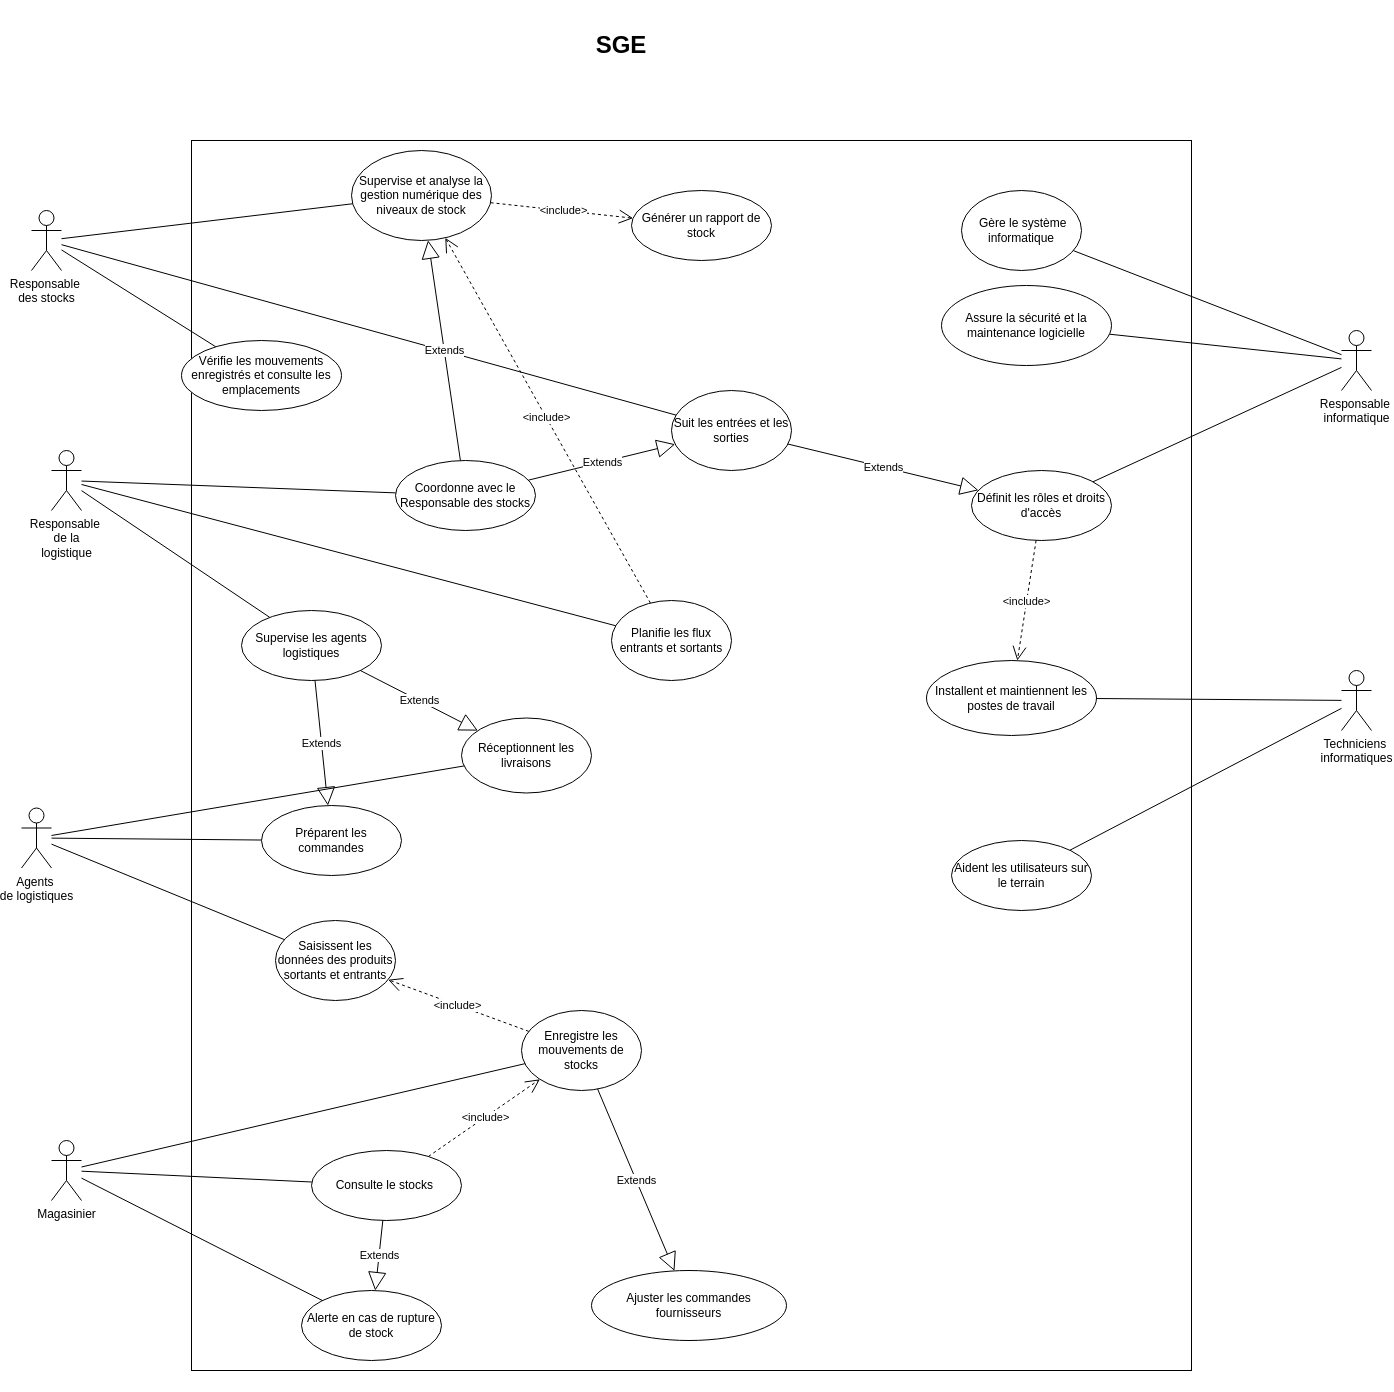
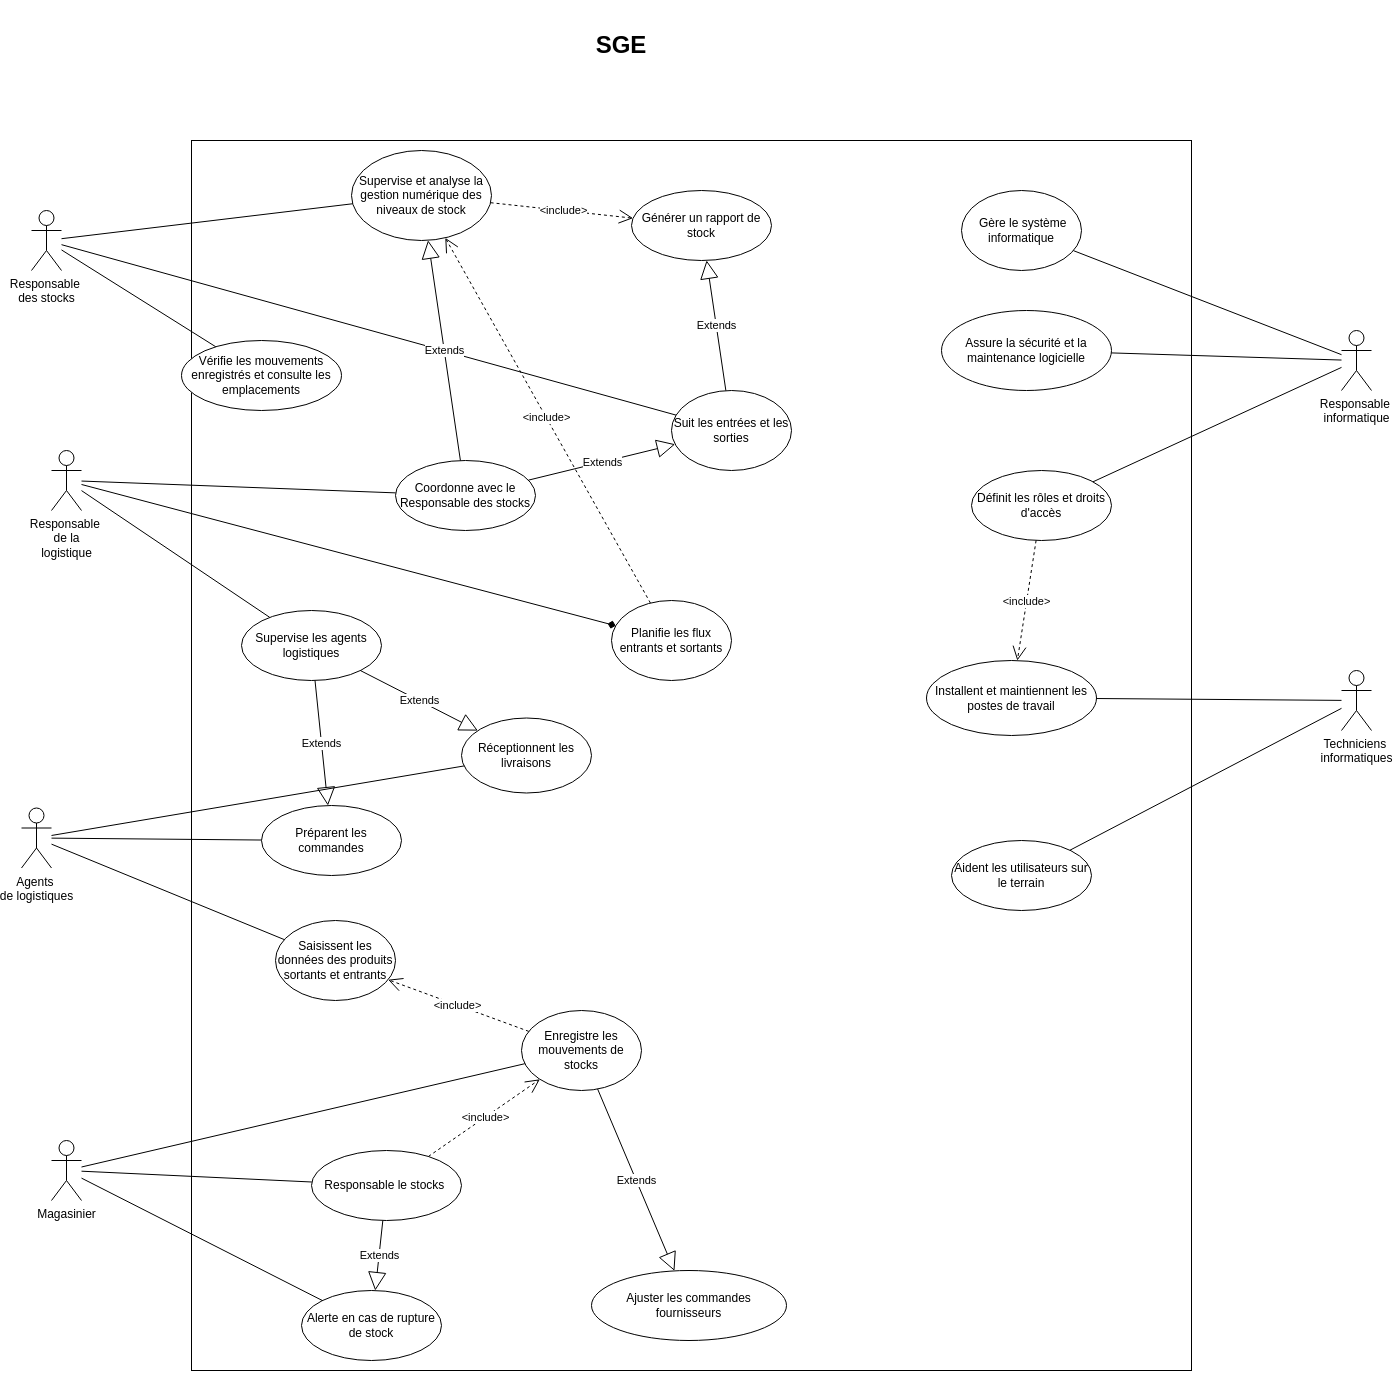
(1027, 326) -> (1027, 351)
(874, 465) -> (718, 335)
(611, 624) -> (607, 624)
(387, 1186) -> (387, 1186)
